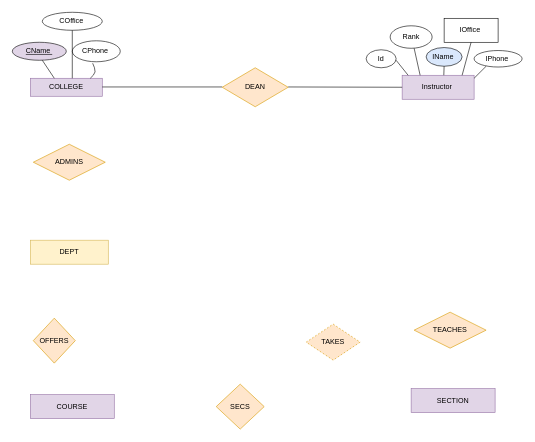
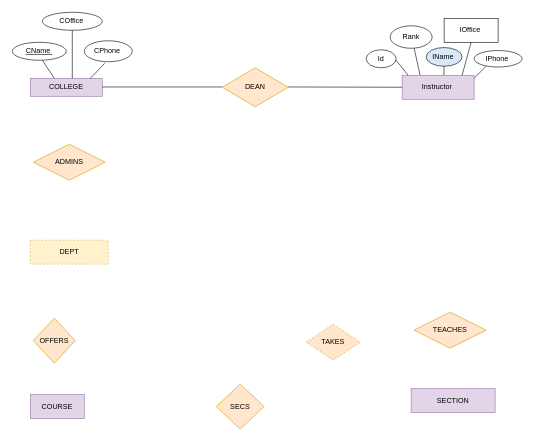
(39, 51) -> (39, 51)
(96, 51) -> (108, 51)
(69, 252) -> (69, 252)
(72, 407) -> (57, 407)
